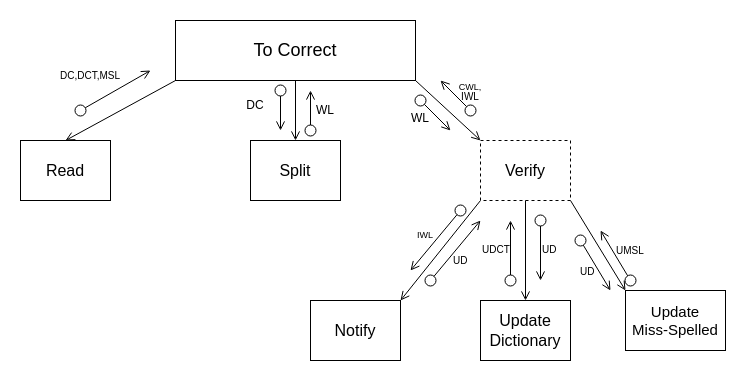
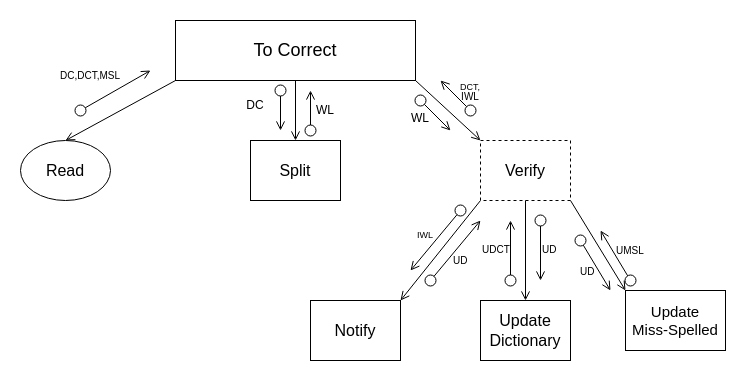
(471, 87) -> (471, 87)
(66, 171) -> (66, 171)
